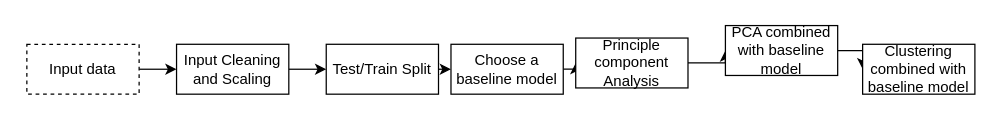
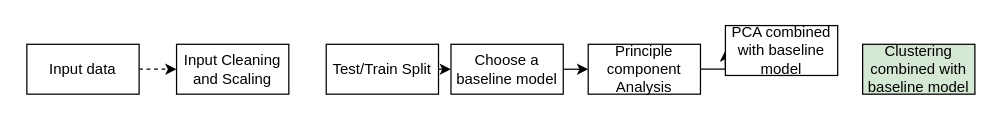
(855, 51) -> none
(632, 63) -> (644, 69)
(82, 69) -> (82, 69)
(152, 69) -> (152, 69)
(302, 69) -> none
(919, 69) -> (919, 69)
